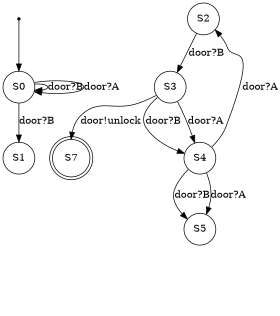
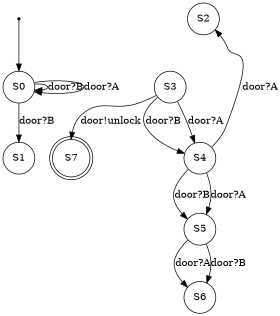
(188, 50) -> none
none -> (200, 297)
